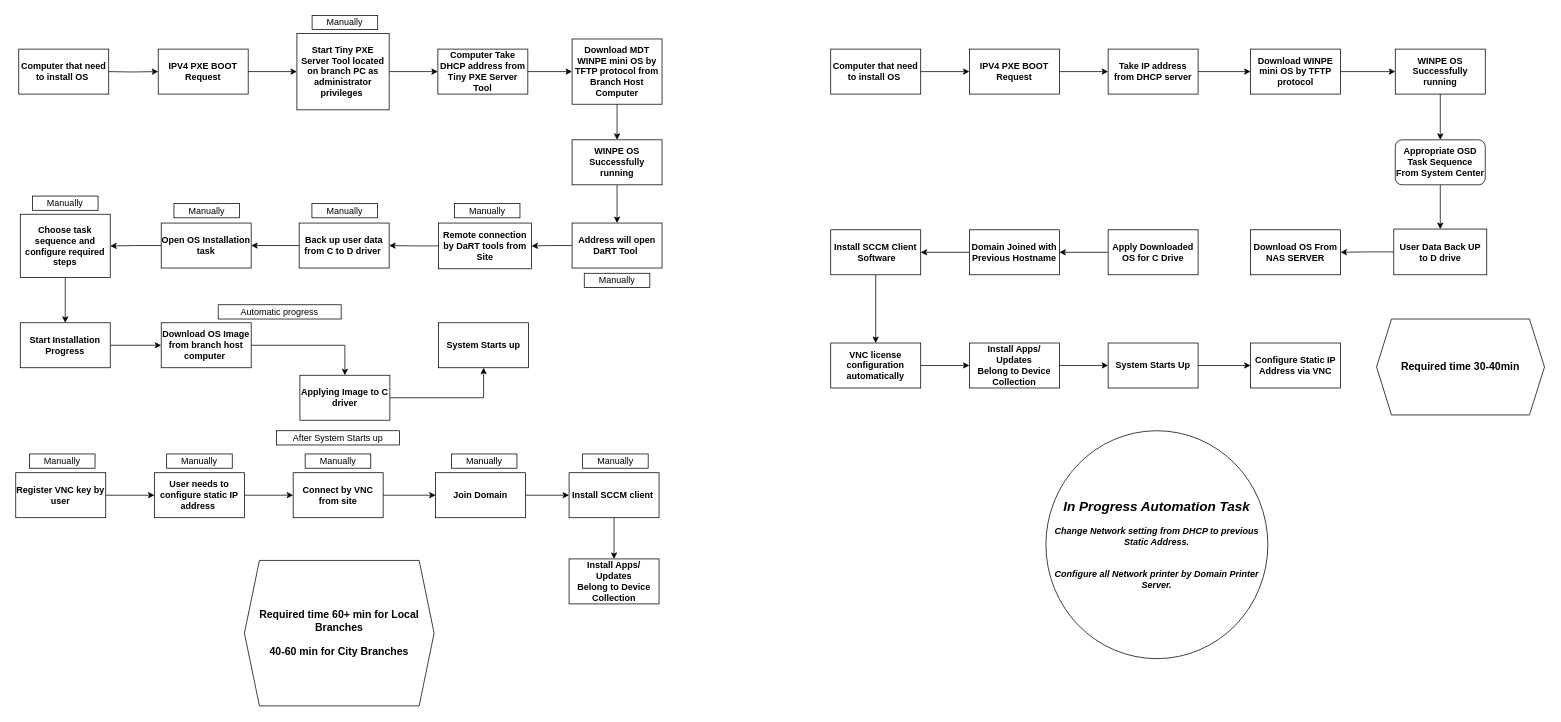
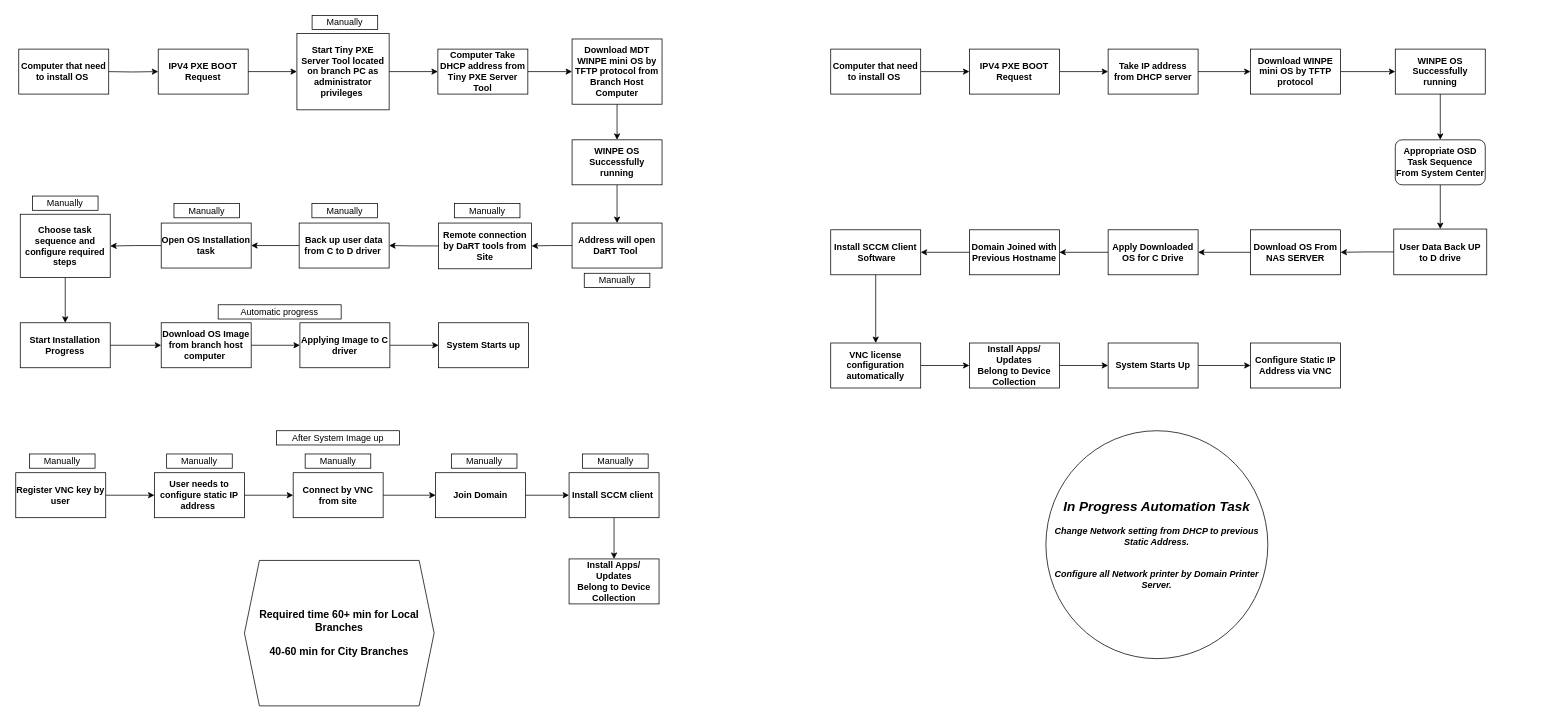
none -> (1227, 252)
(1461, 367) -> none
(345, 398) -> (345, 345)
(338, 438) -> (338, 438)
